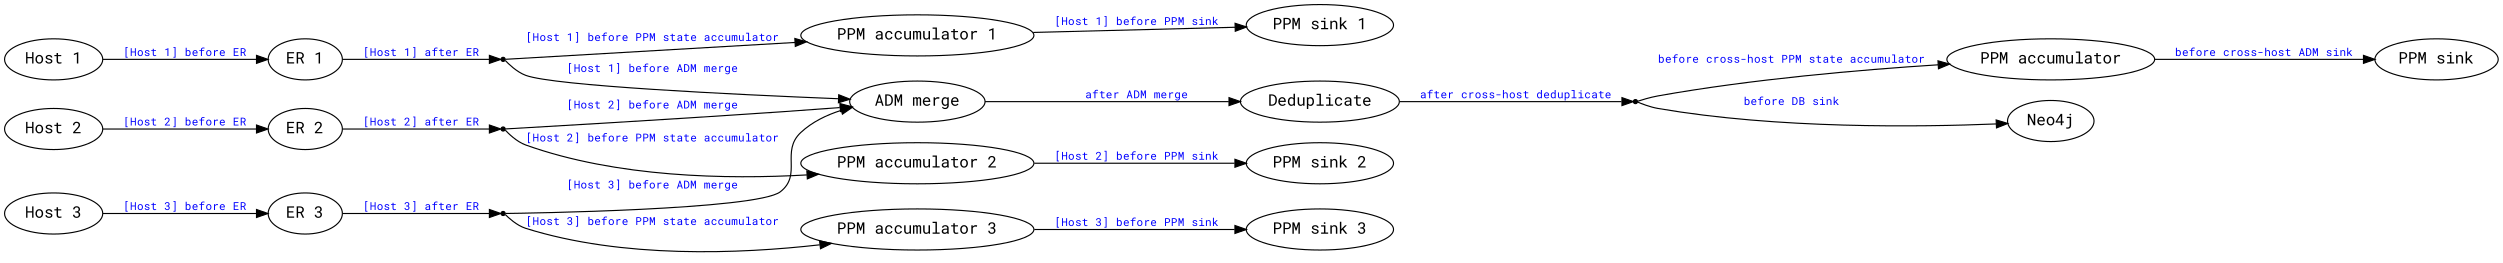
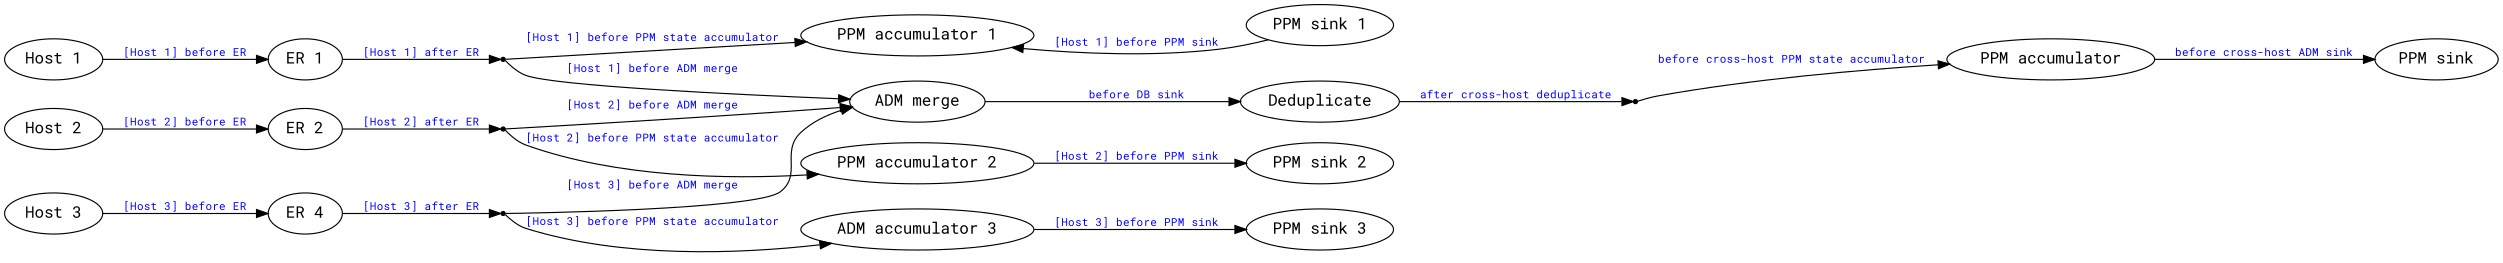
(1134, 30) -> (1146, 54)
(1137, 95) -> (1137, 95)
(2051, 121) -> none
(305, 213) -> (305, 213)
(917, 229) -> (917, 229)
